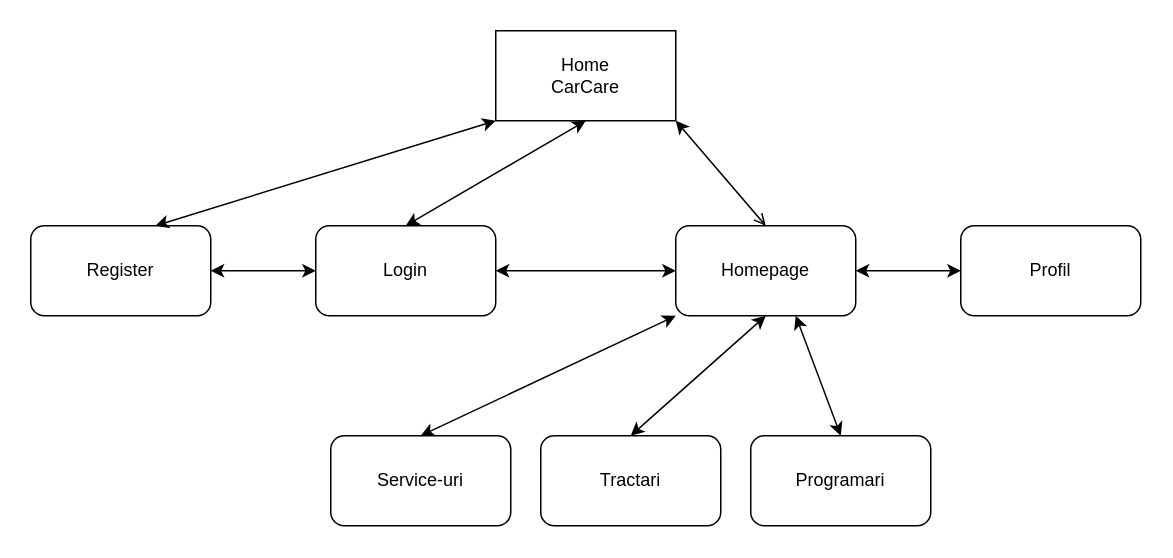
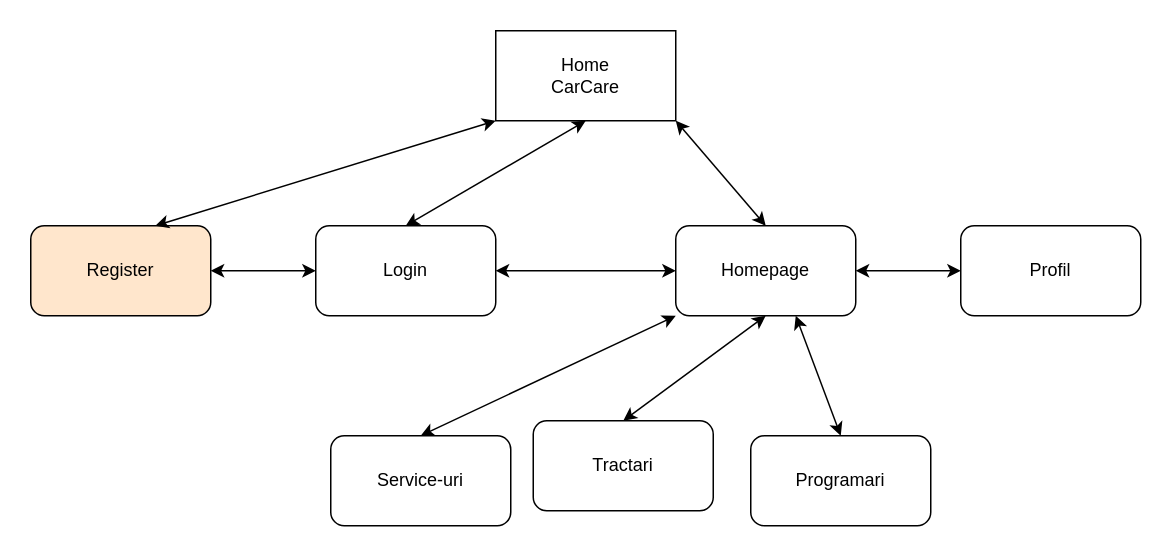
(760, 219) -> (758, 217)
(121, 271) -> (121, 271)
(631, 481) -> (623, 466)
